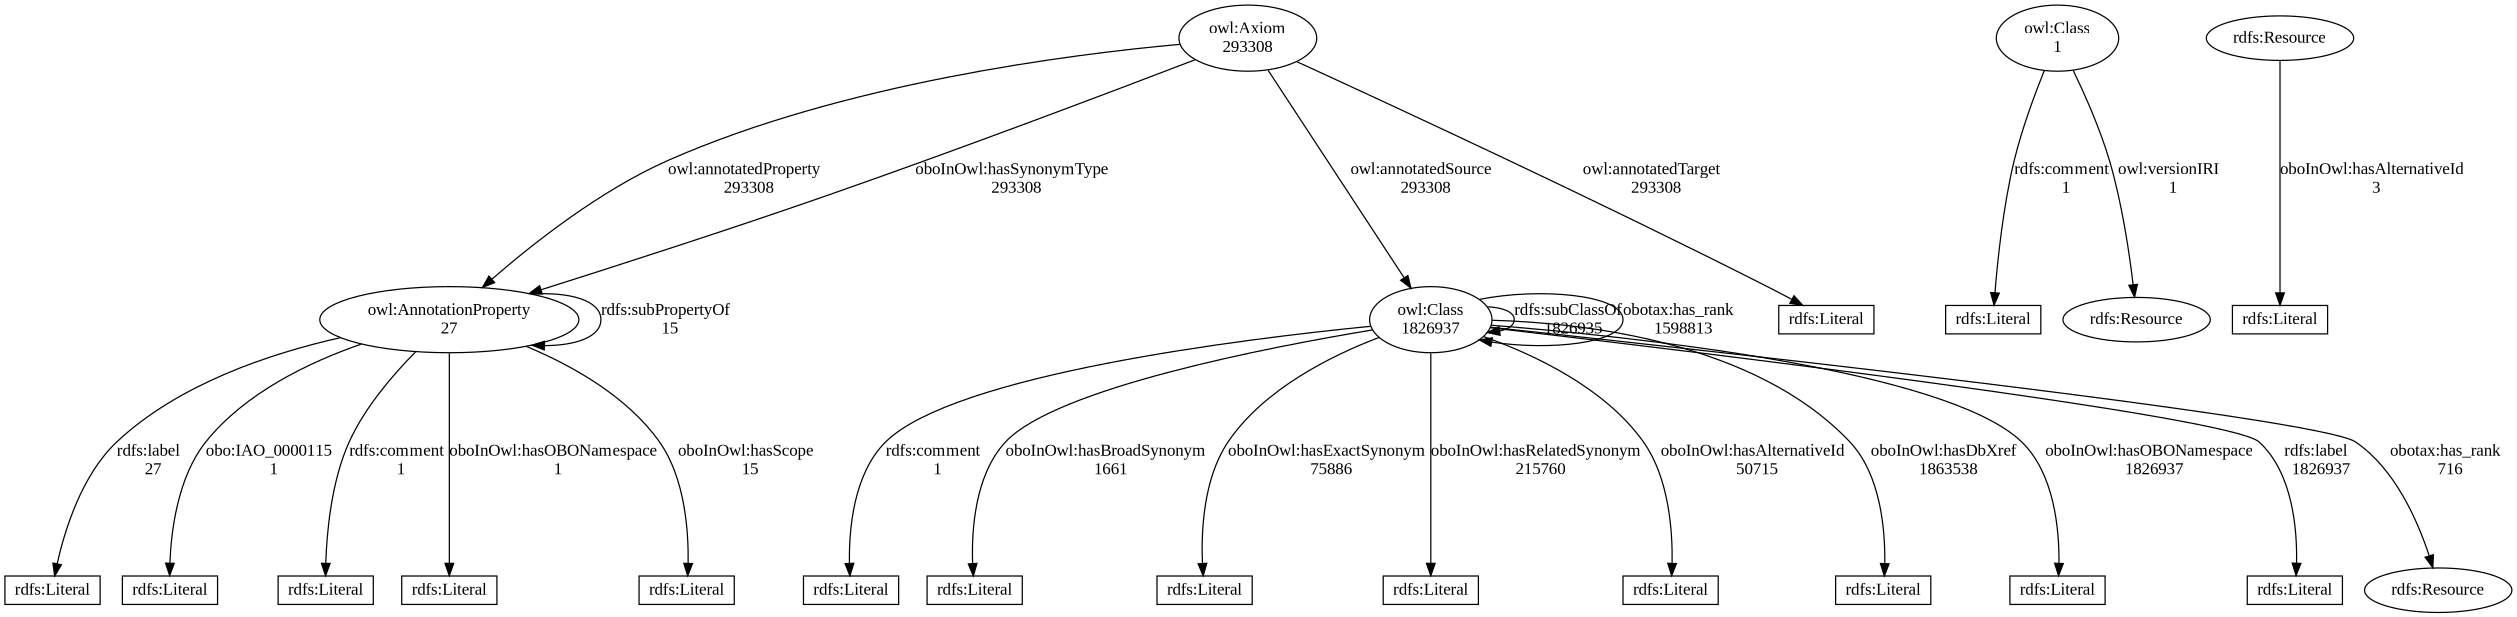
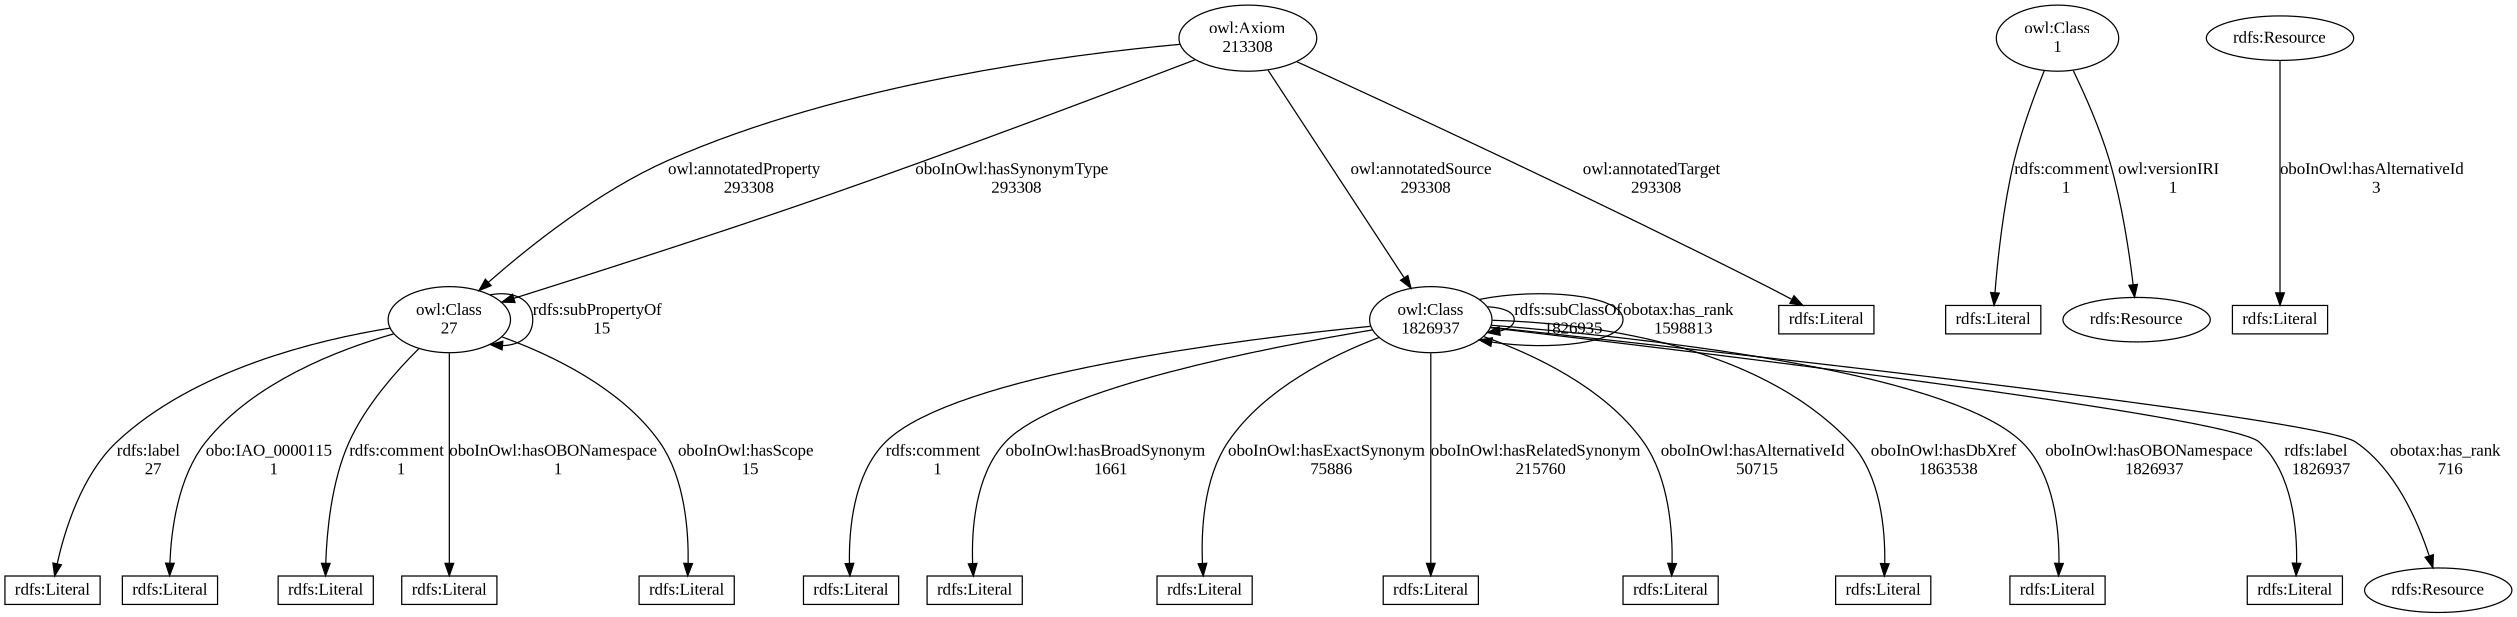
(1248, 38) -> (1248, 38)
(449, 320) -> (449, 320)
